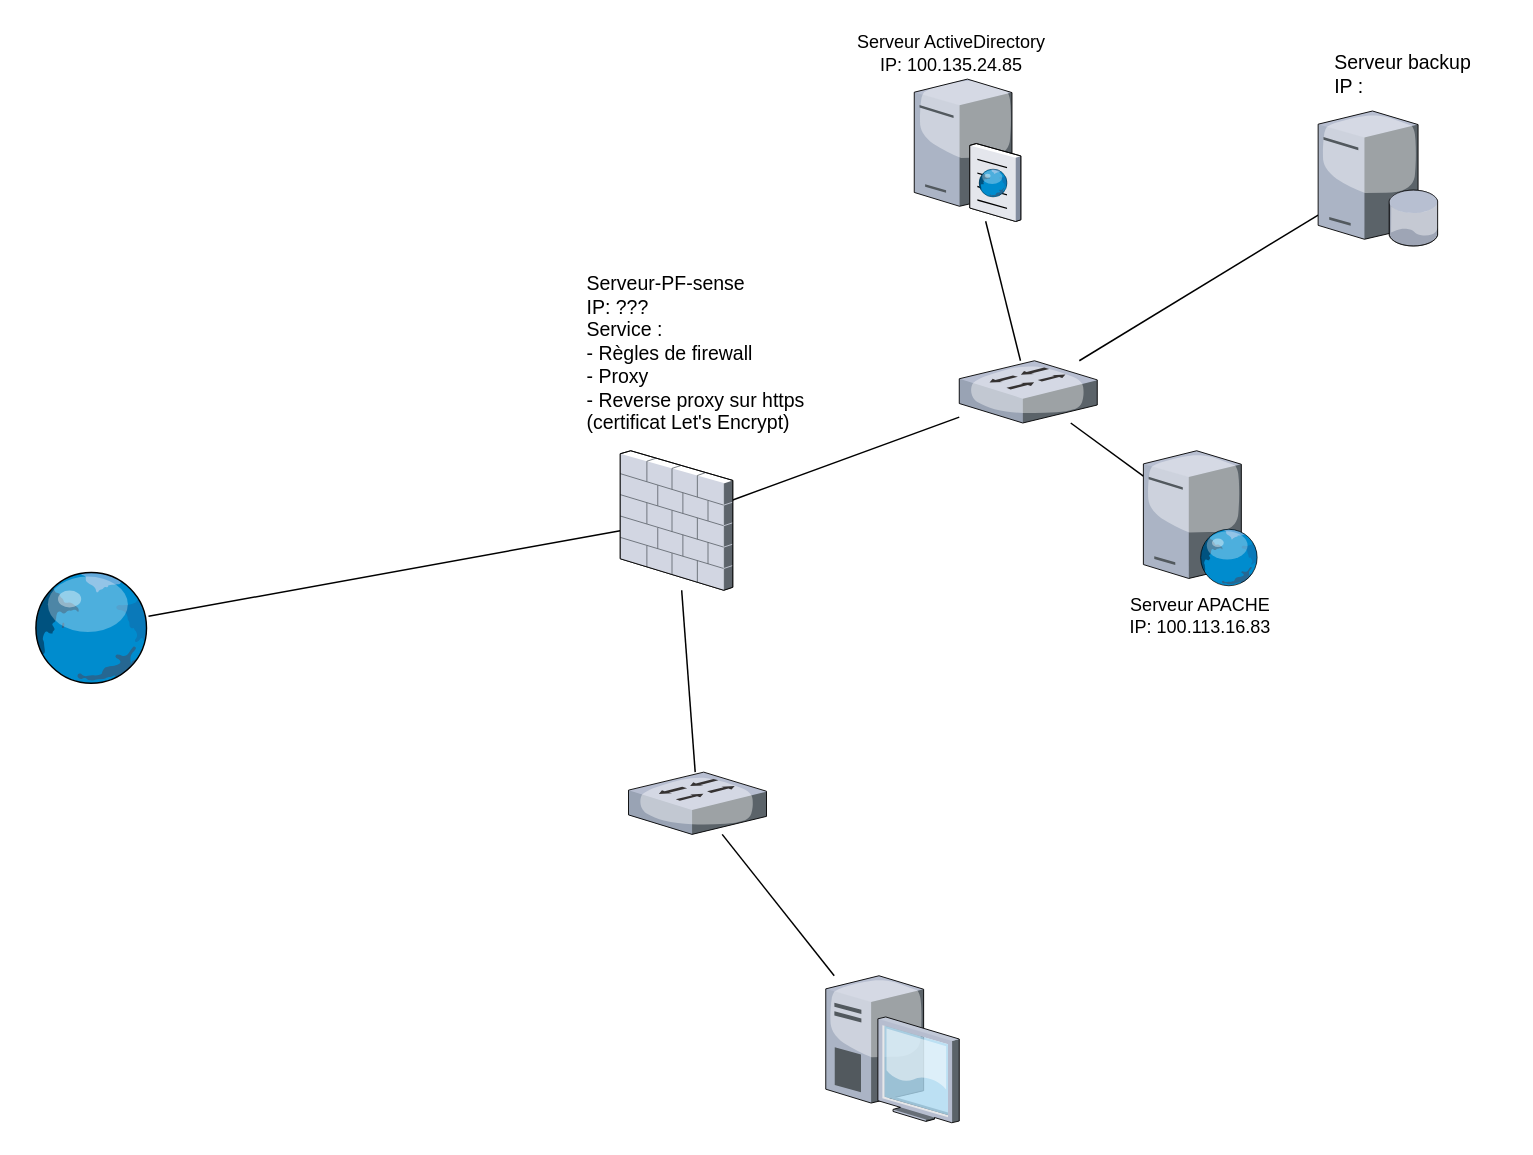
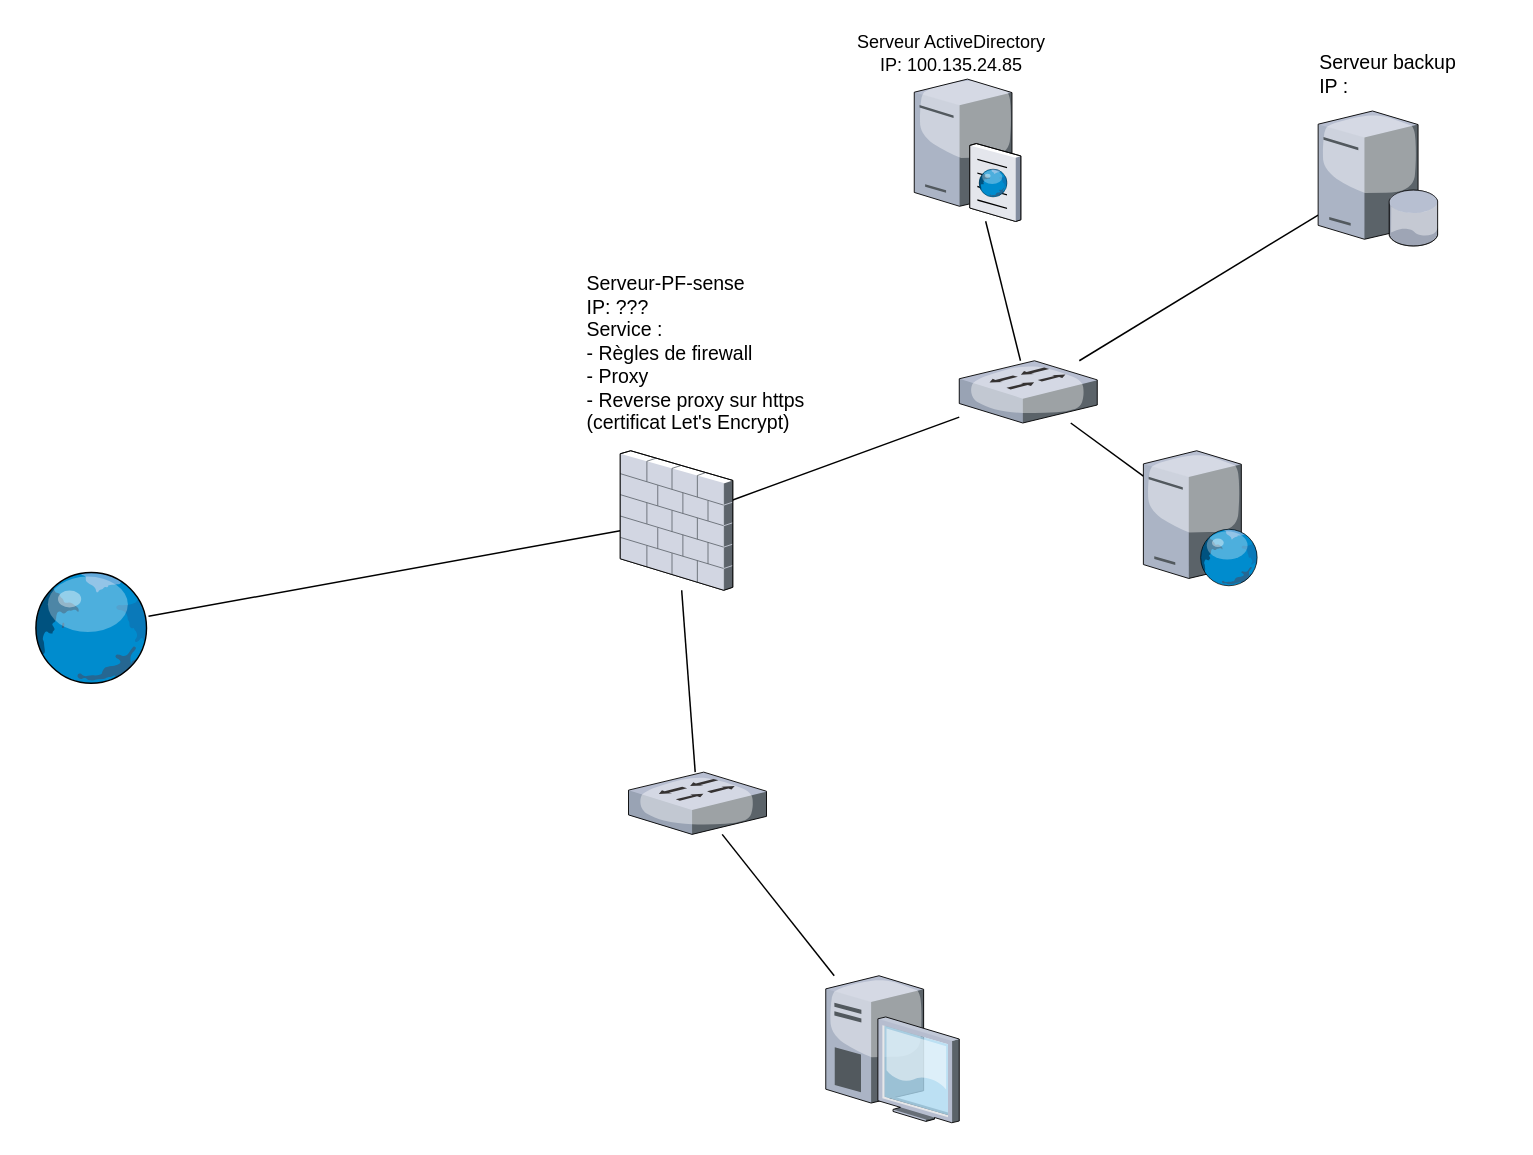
(1403, 74) -> (1388, 74)
(1201, 616) -> none
